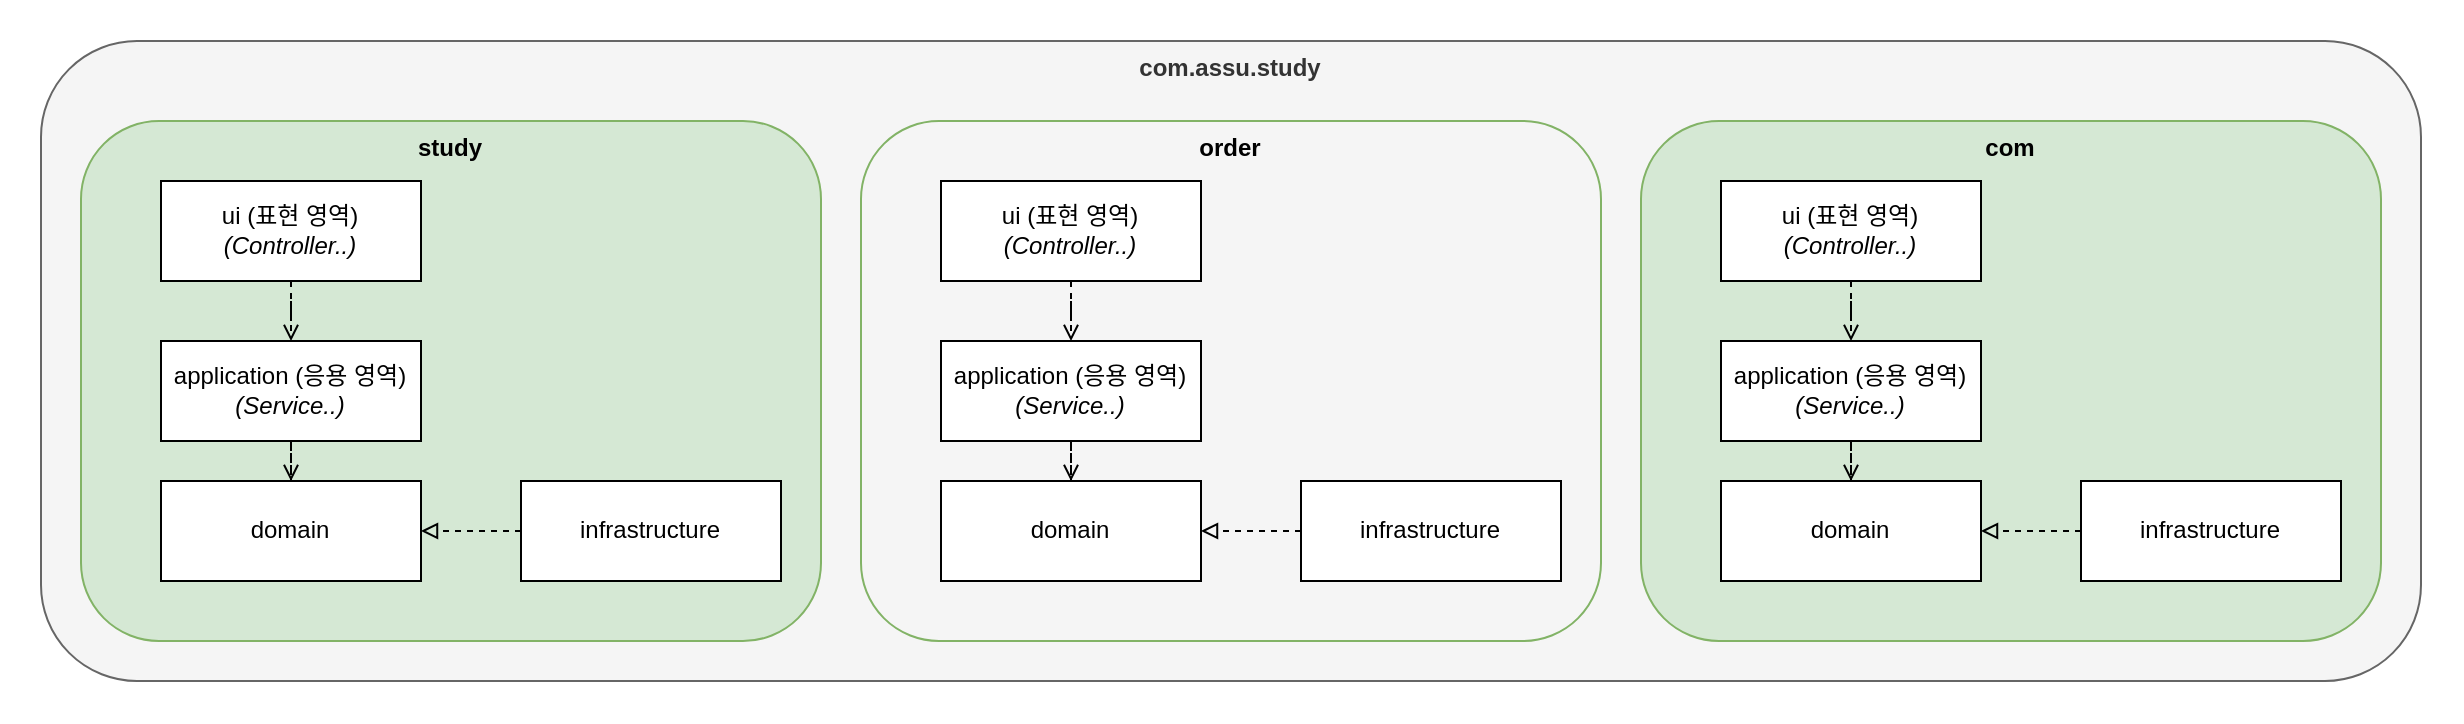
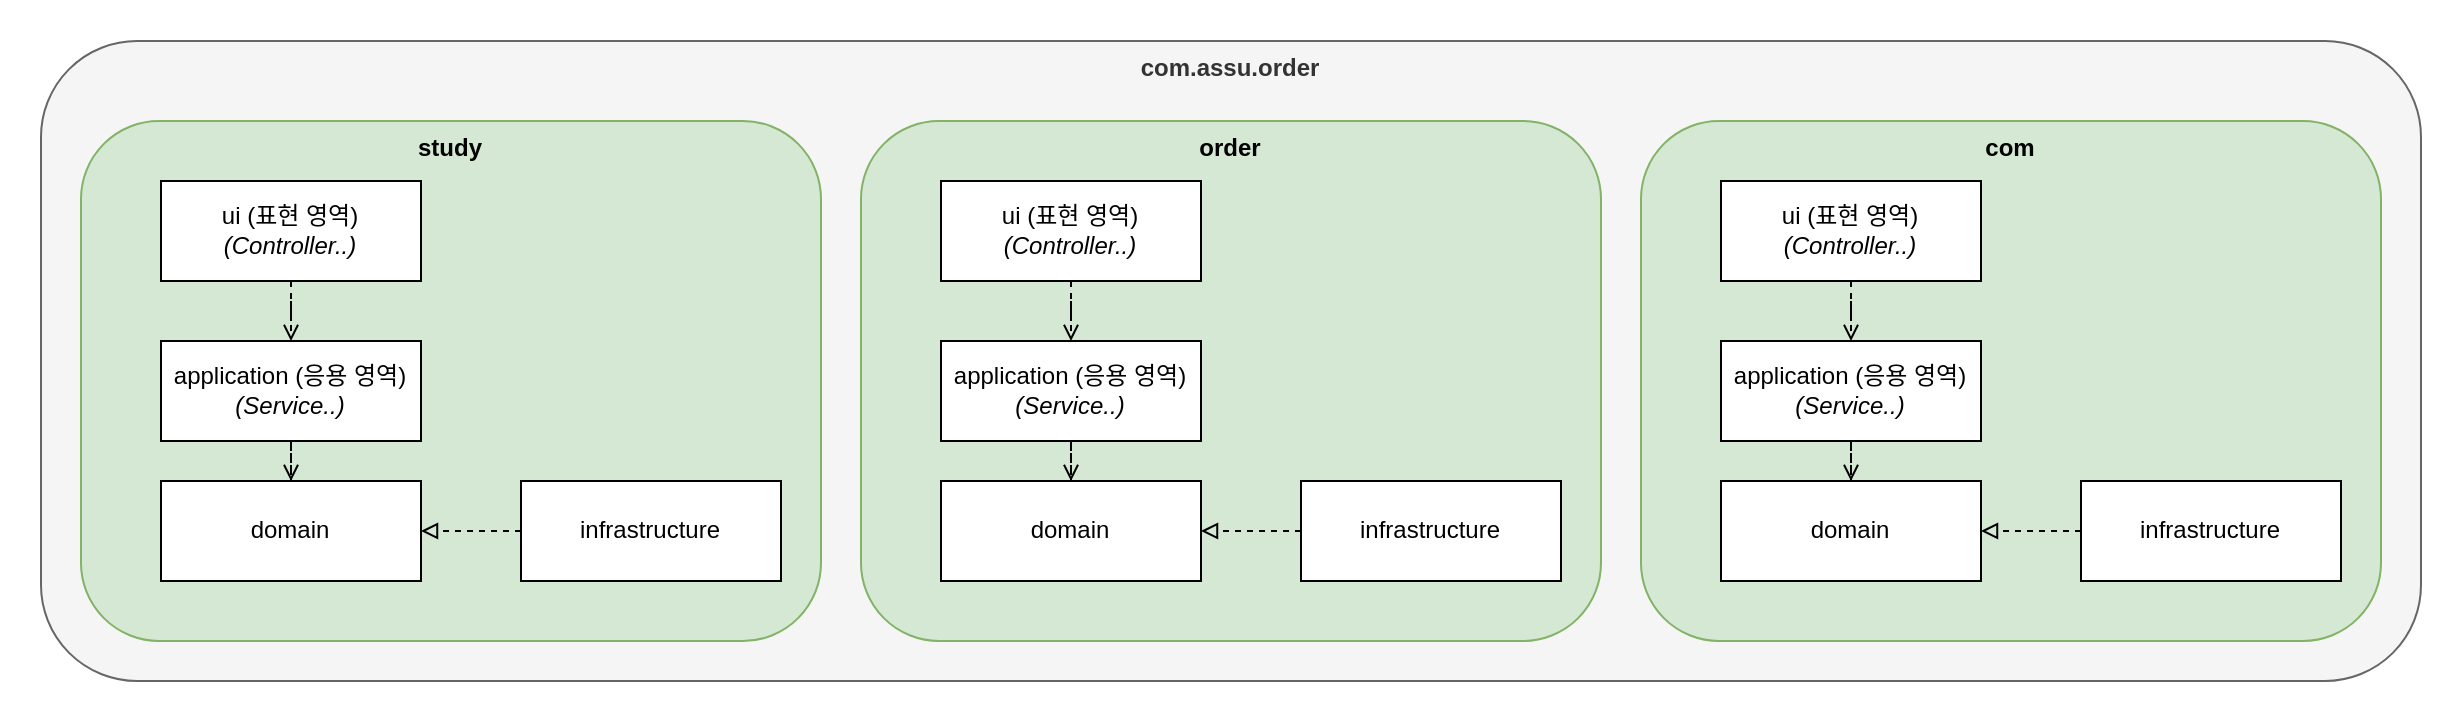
(1231, 69) -> (1231, 69)
(1231, 381) -> (1231, 381)
